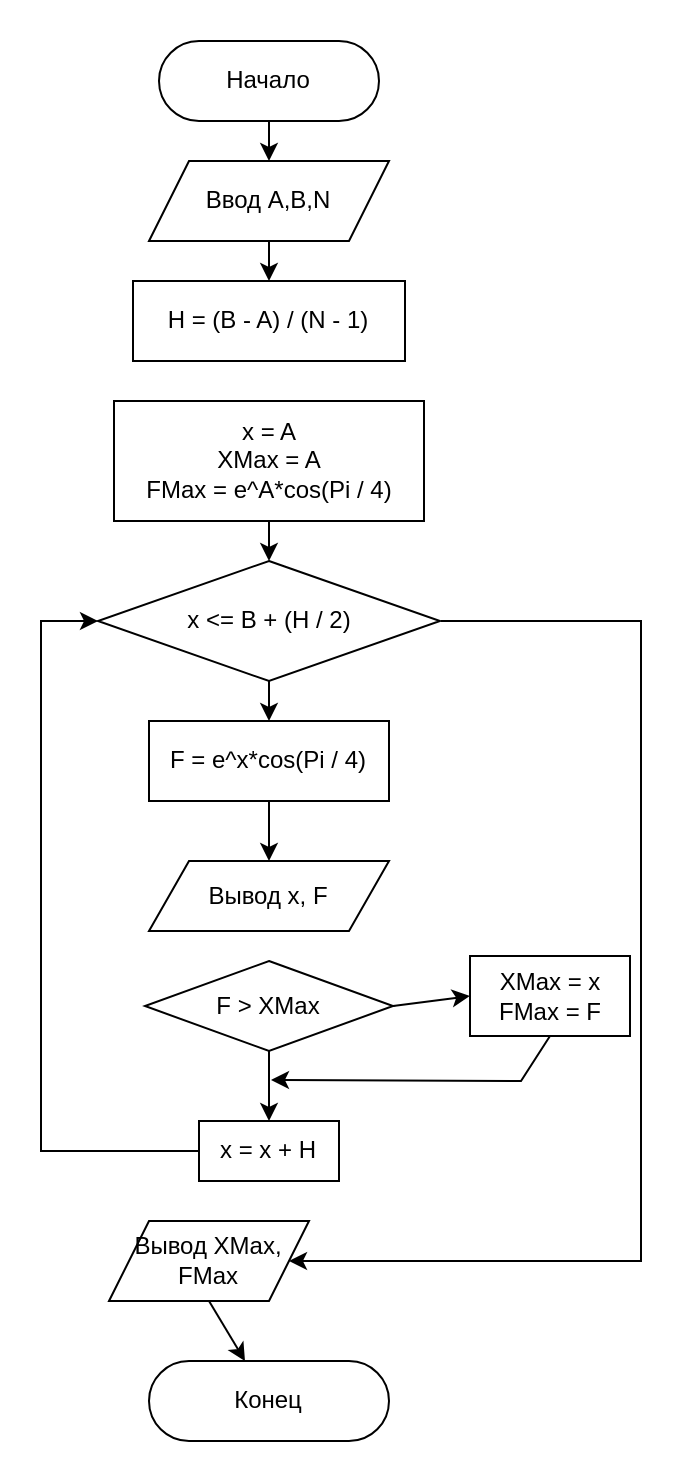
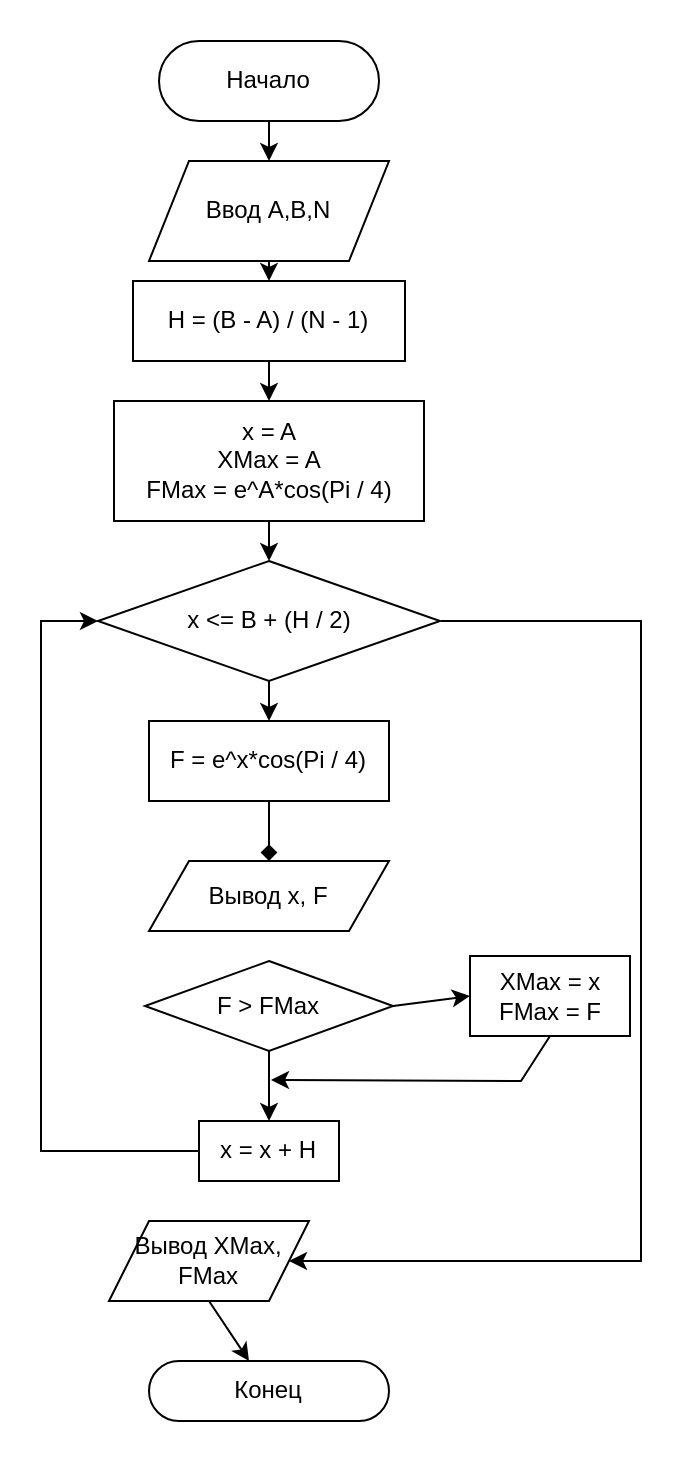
(269, 201) -> (269, 211)
none -> (269, 374)
(269, 846) -> (269, 845)
(269, 1007) -> (269, 1007)
(269, 1401) -> (269, 1391)
